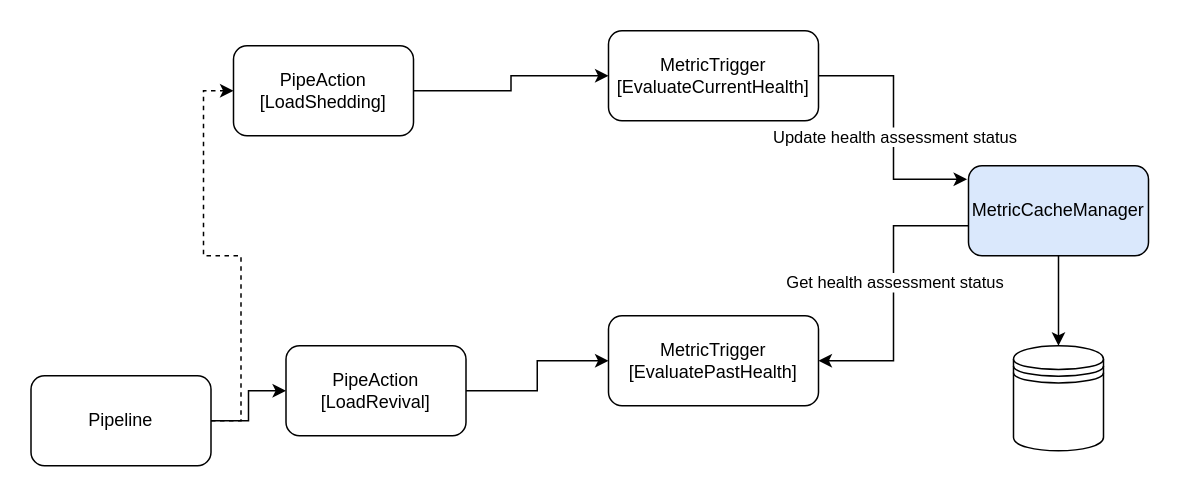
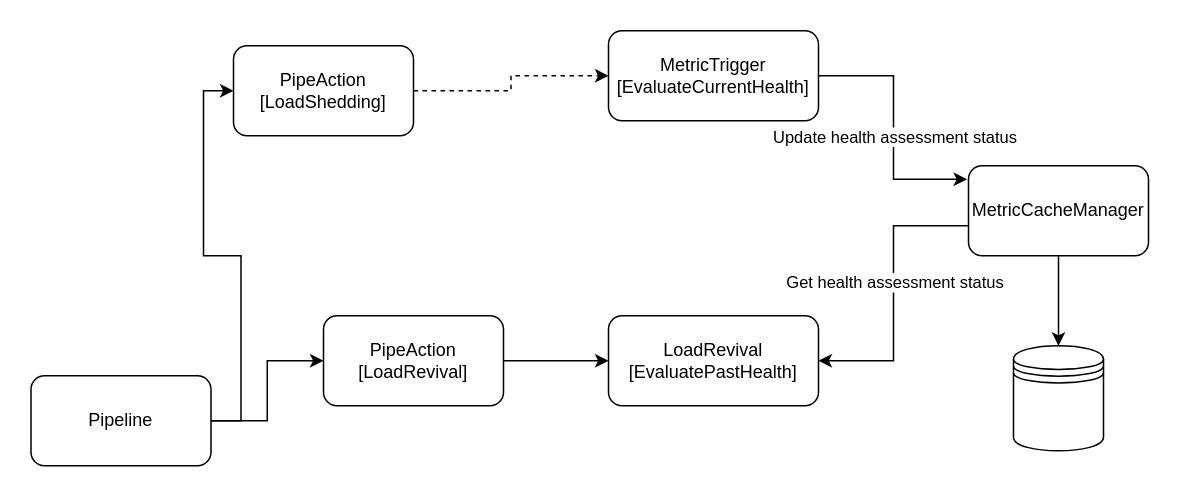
(511, 88) -> (511, 88)
(1058, 211) -> (1058, 211)
(212, 256) -> (212, 256)
(713, 361) -> (713, 361)
(376, 391) -> (413, 361)
